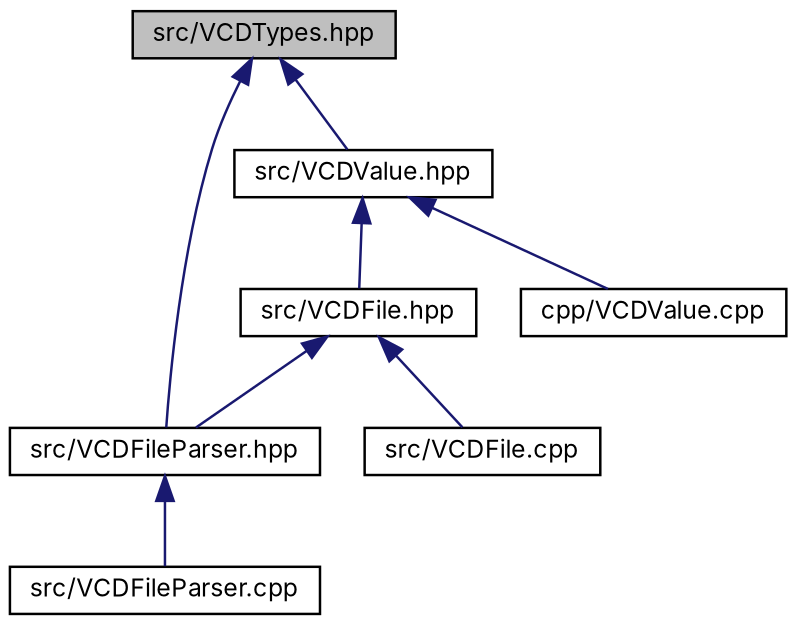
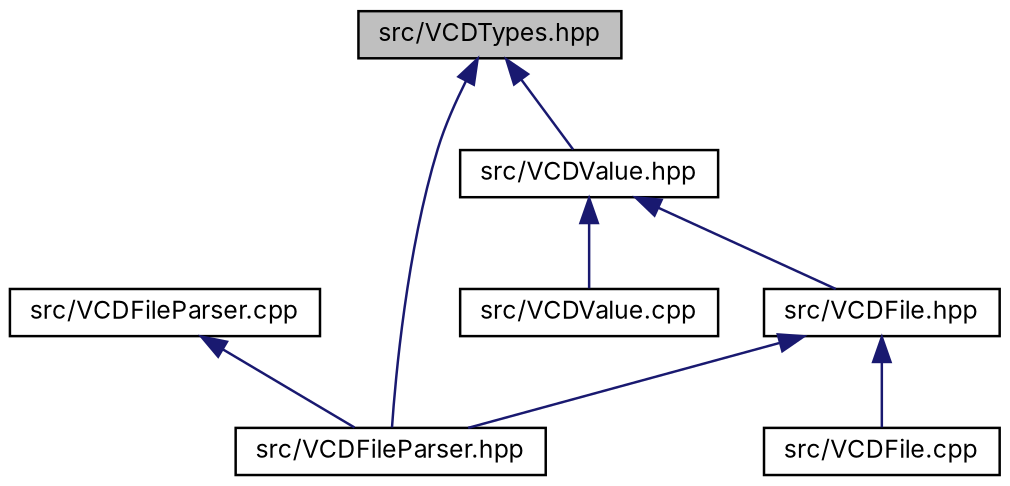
(654, 313) -> (589, 313)
(165, 534) -> (289, 388)
